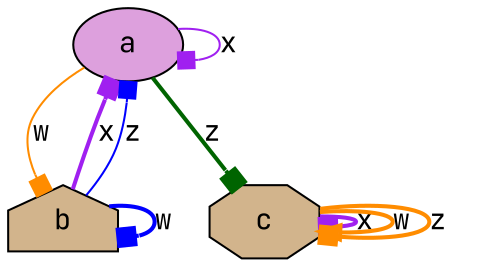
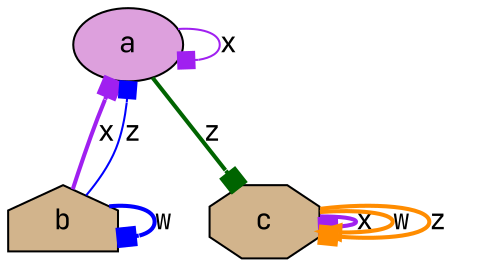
(36, 112) -> none
